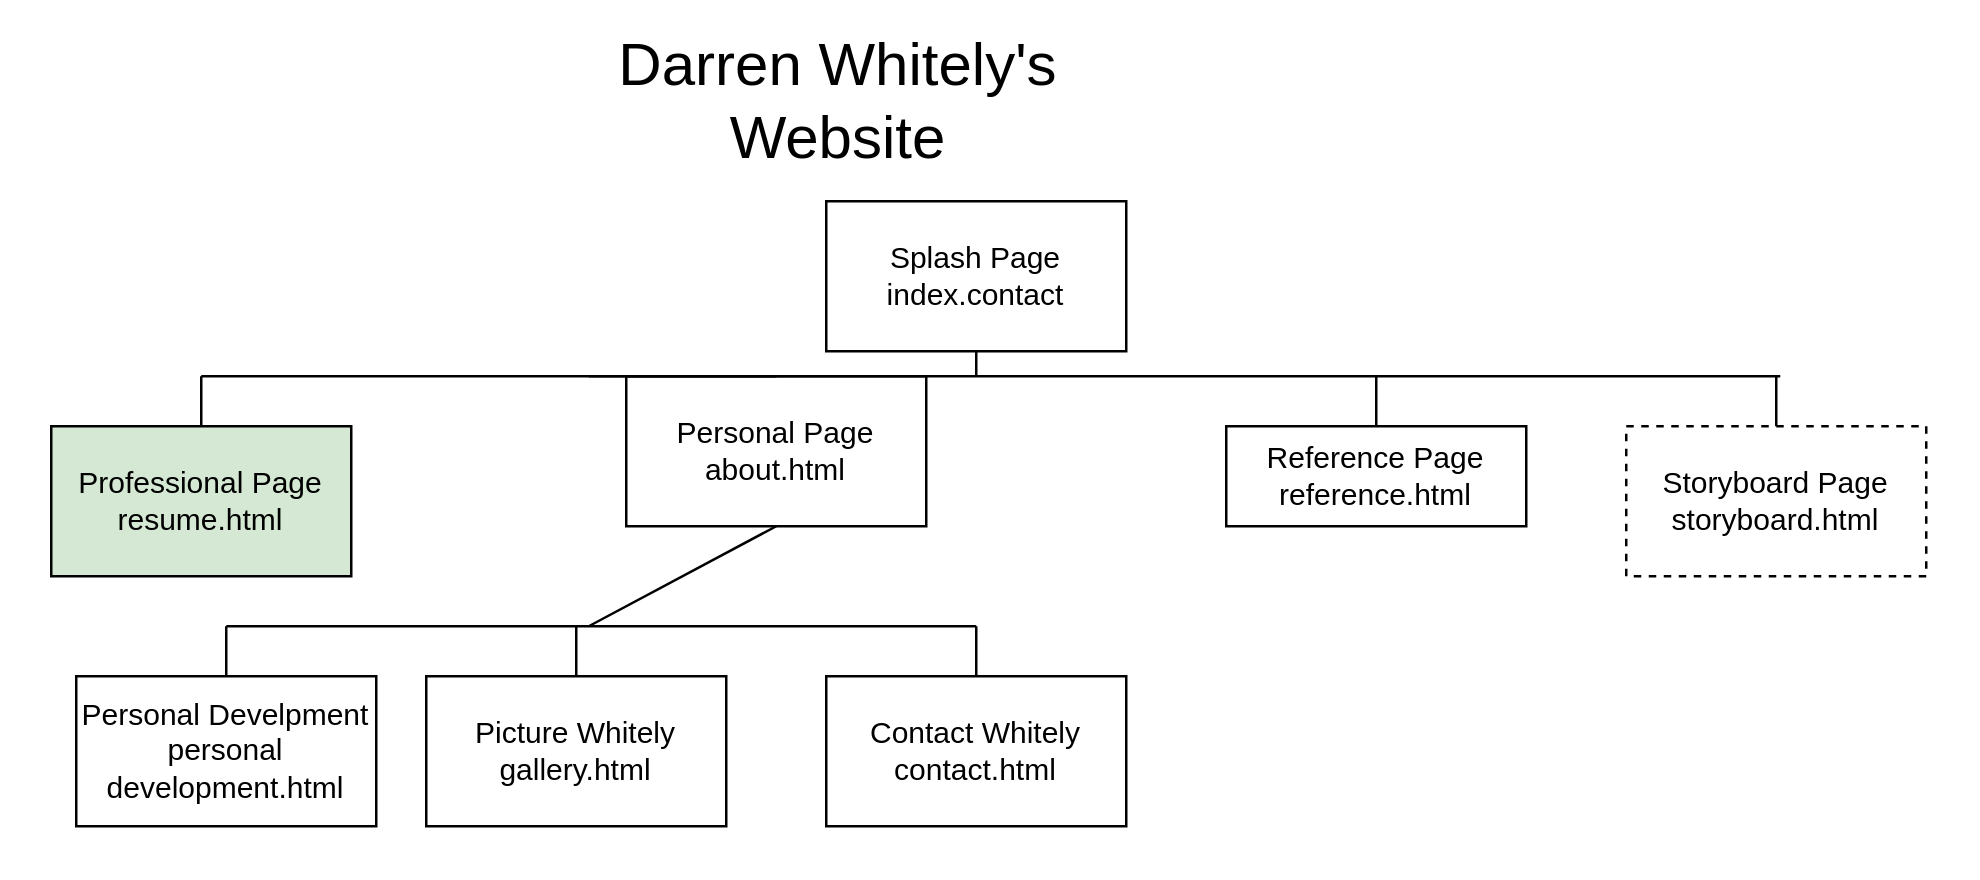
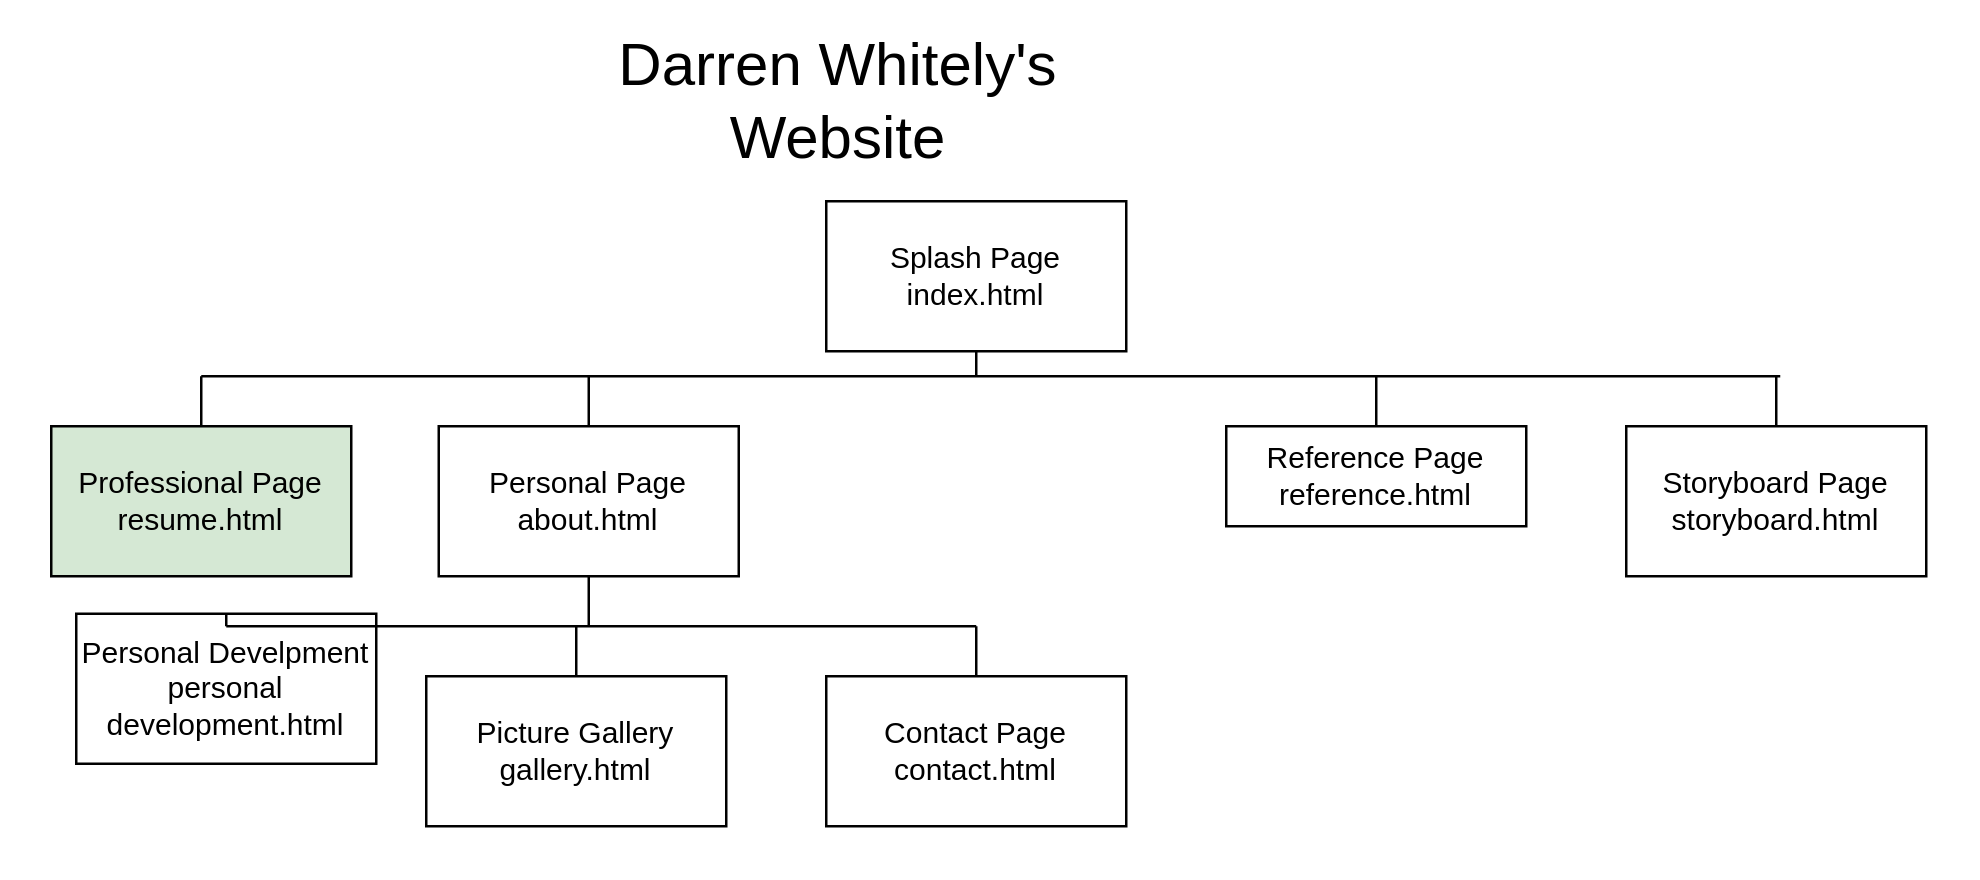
(976, 276) -> (976, 276)
(776, 451) -> (589, 501)
(1776, 501) -> (1776, 501)
(226, 751) -> (226, 689)
(576, 751) -> (576, 751)
(976, 751) -> (976, 751)
